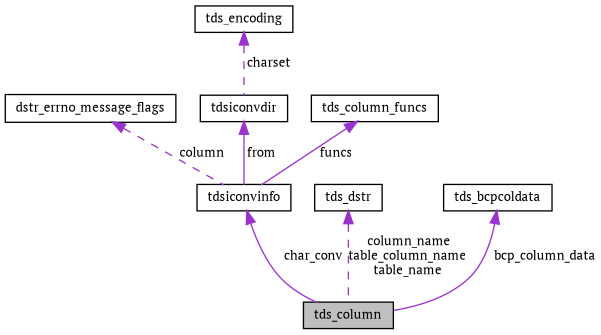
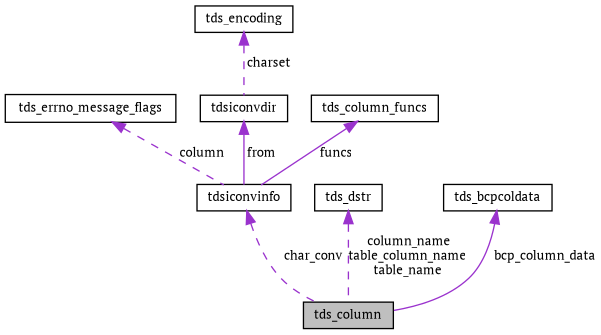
(91, 108) -> (91, 108)
(275, 271) -> (275, 271)
